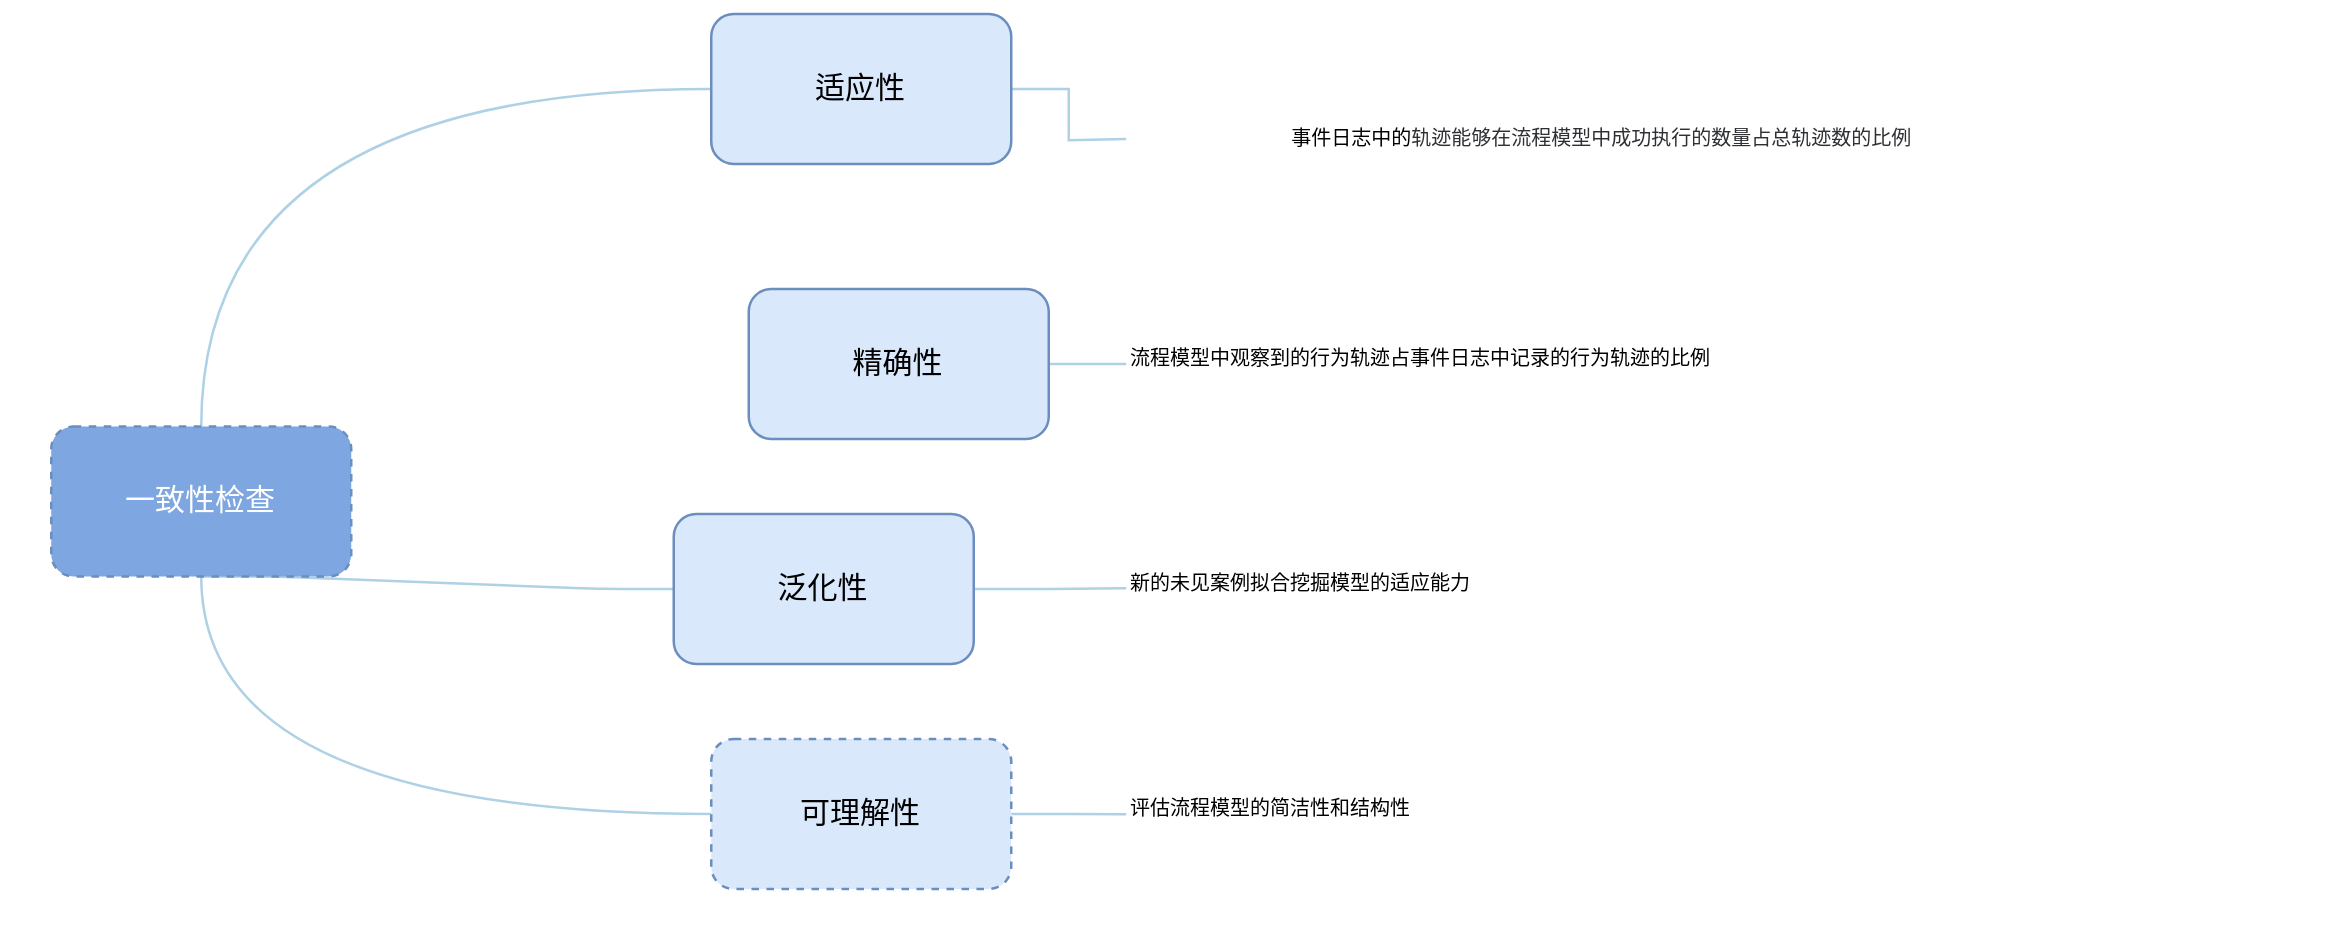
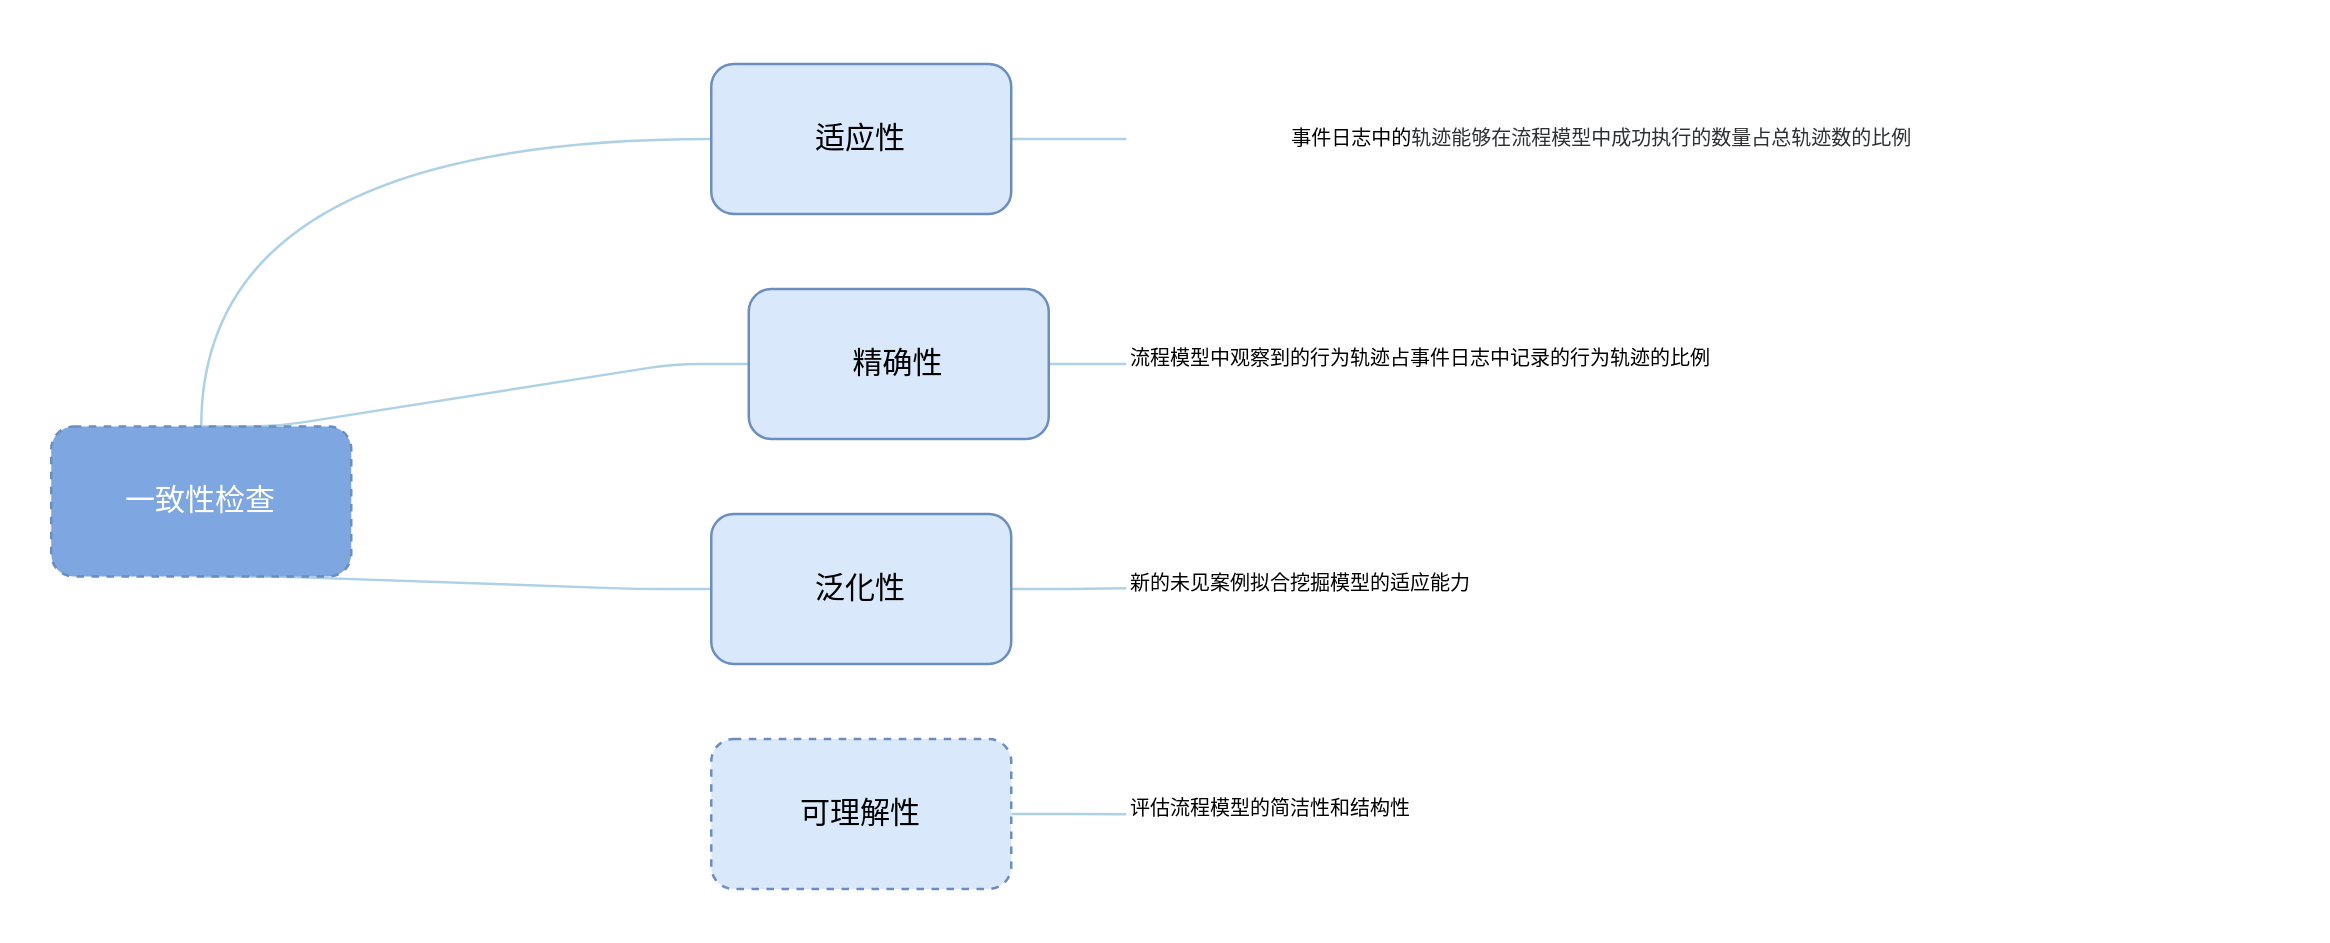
(861, 89) -> (861, 139)
none -> (476, 395)
(824, 589) -> (861, 589)
(405, 781) -> none
